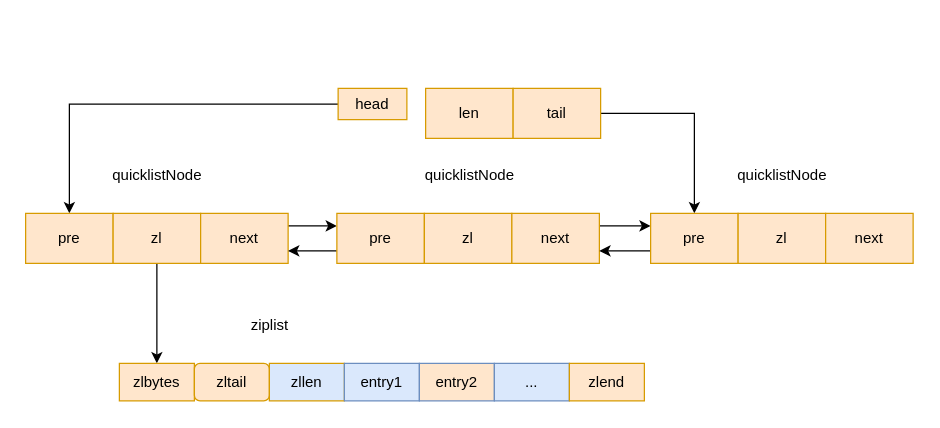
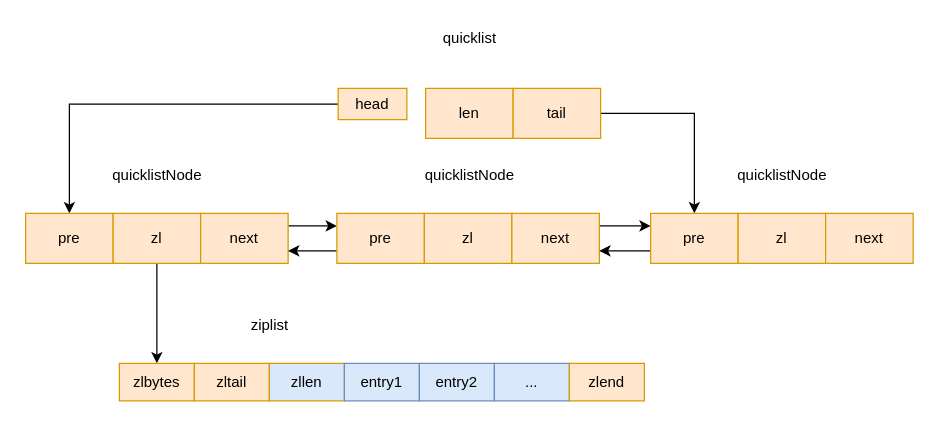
none -> (469, 38)
(232, 382) -> (232, 382)
(457, 382) -> (457, 382)
